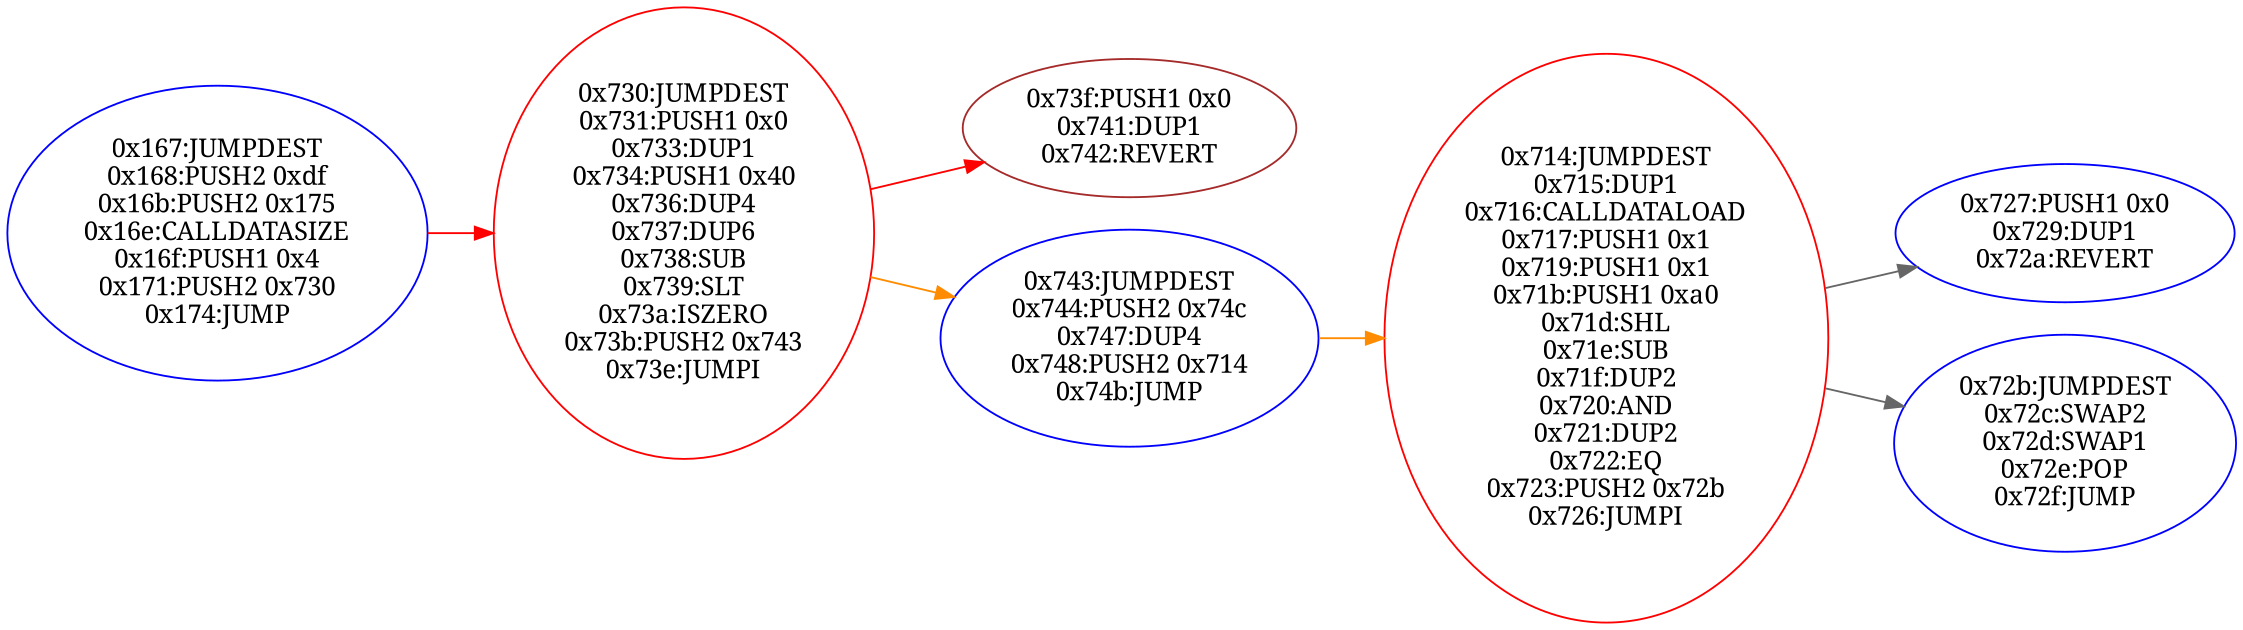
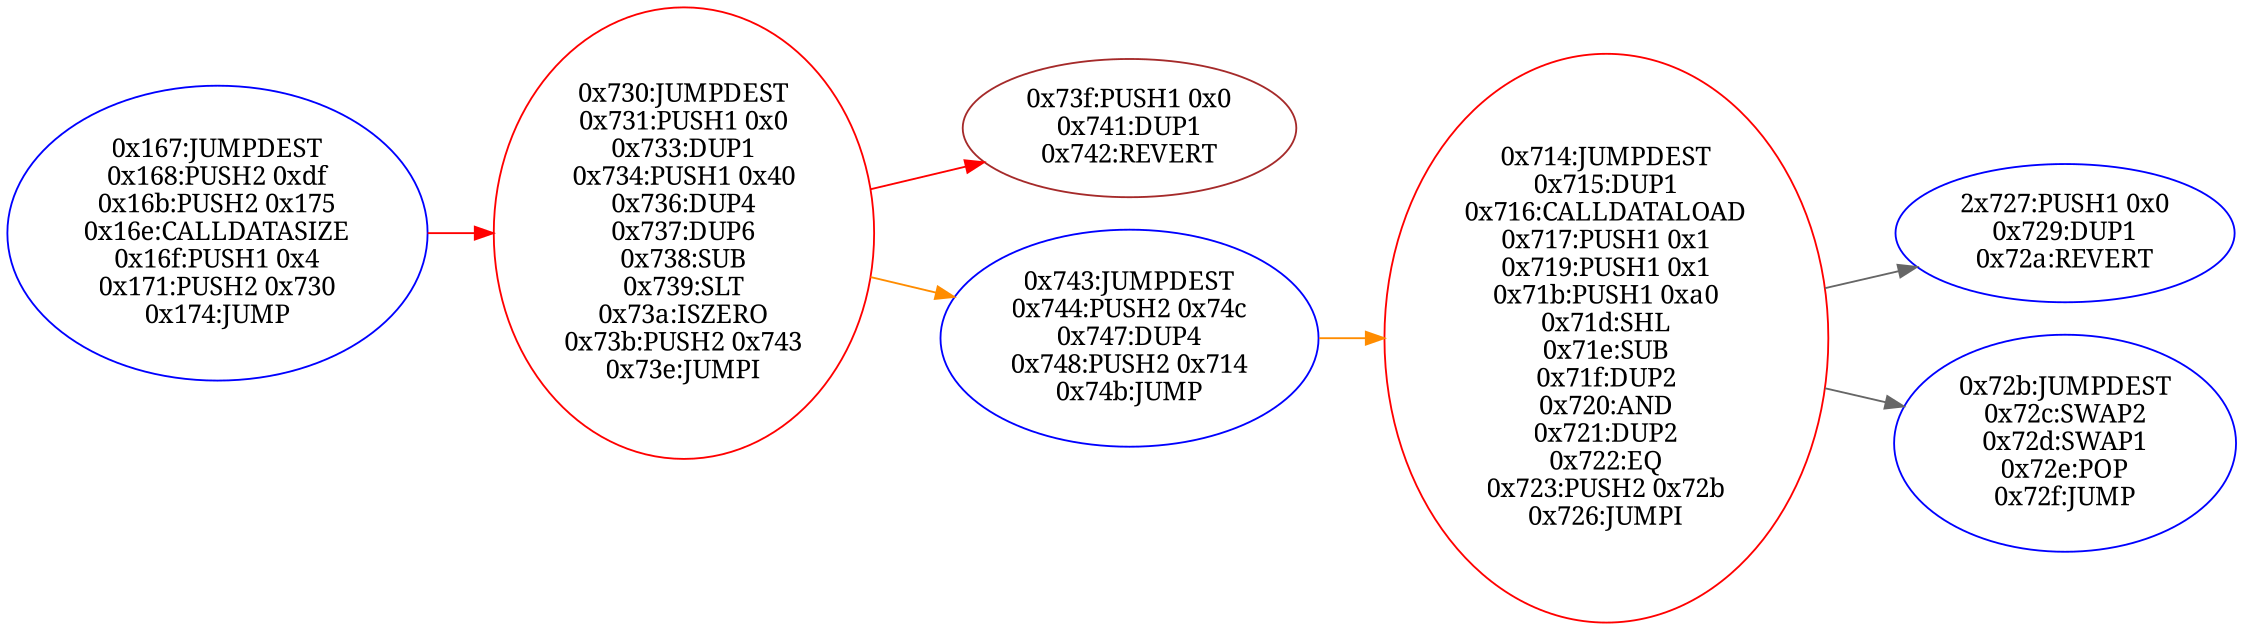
(2065, 233) -> (2065, 233)
